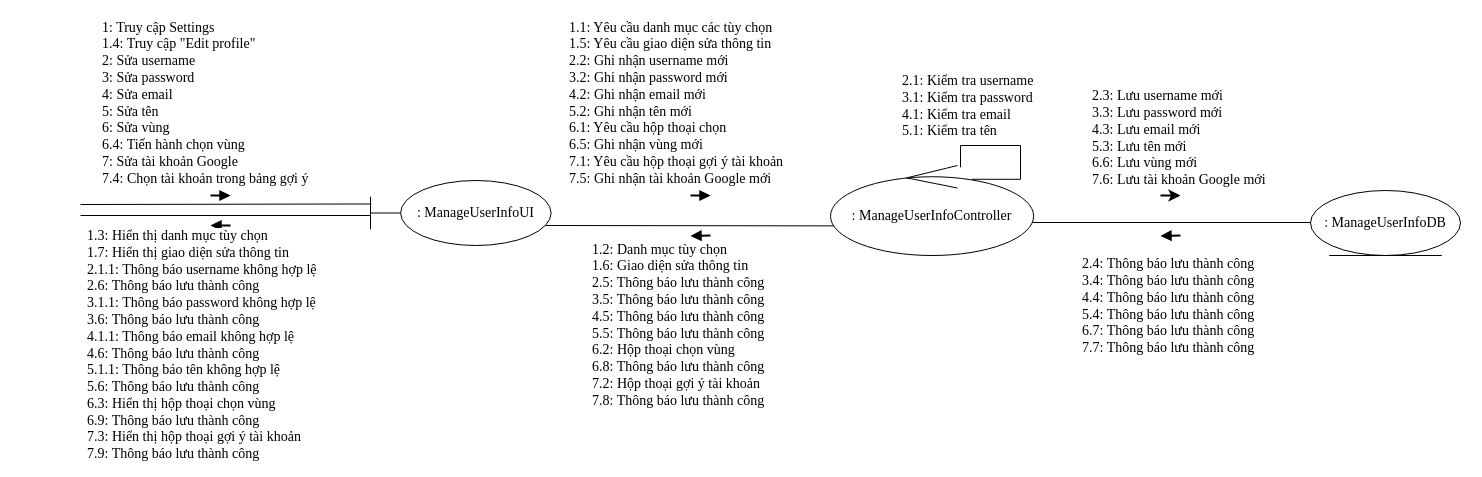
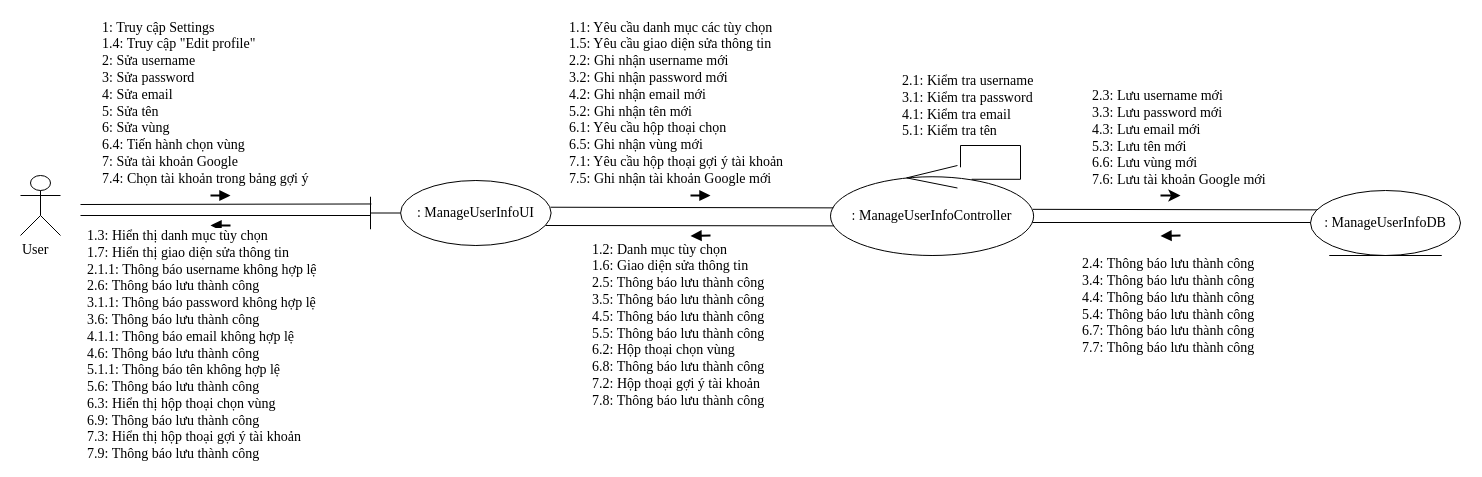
none -> (41, 206)
none -> (691, 208)
none -> (1175, 210)
